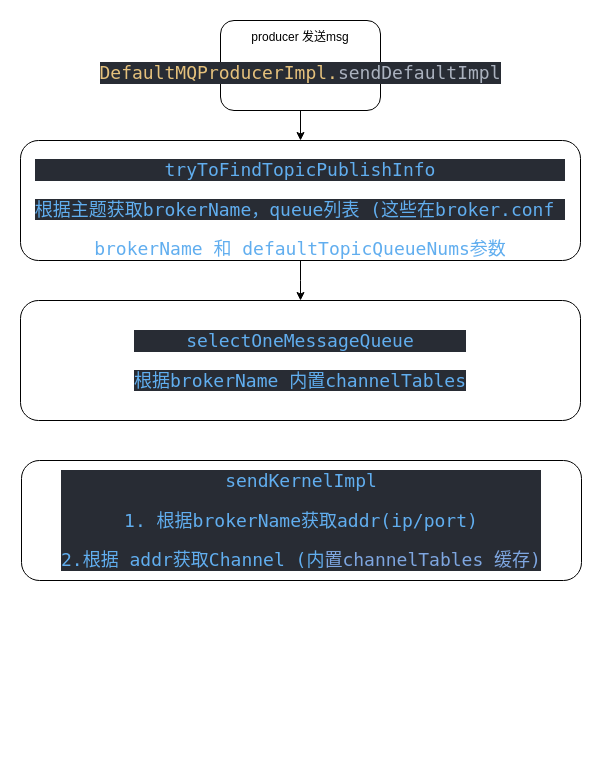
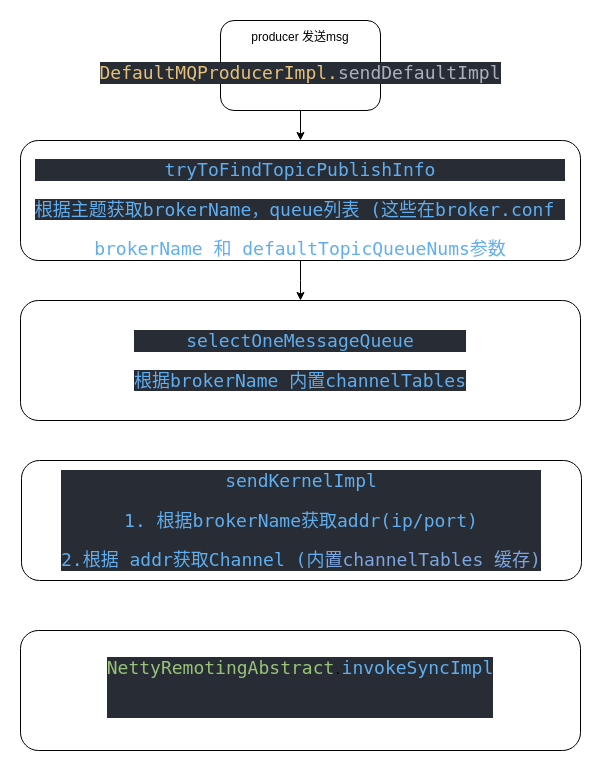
none -> (301, 691)
